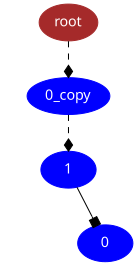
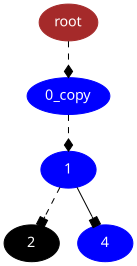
none -> (32, 243)
(105, 243) -> (105, 243)
